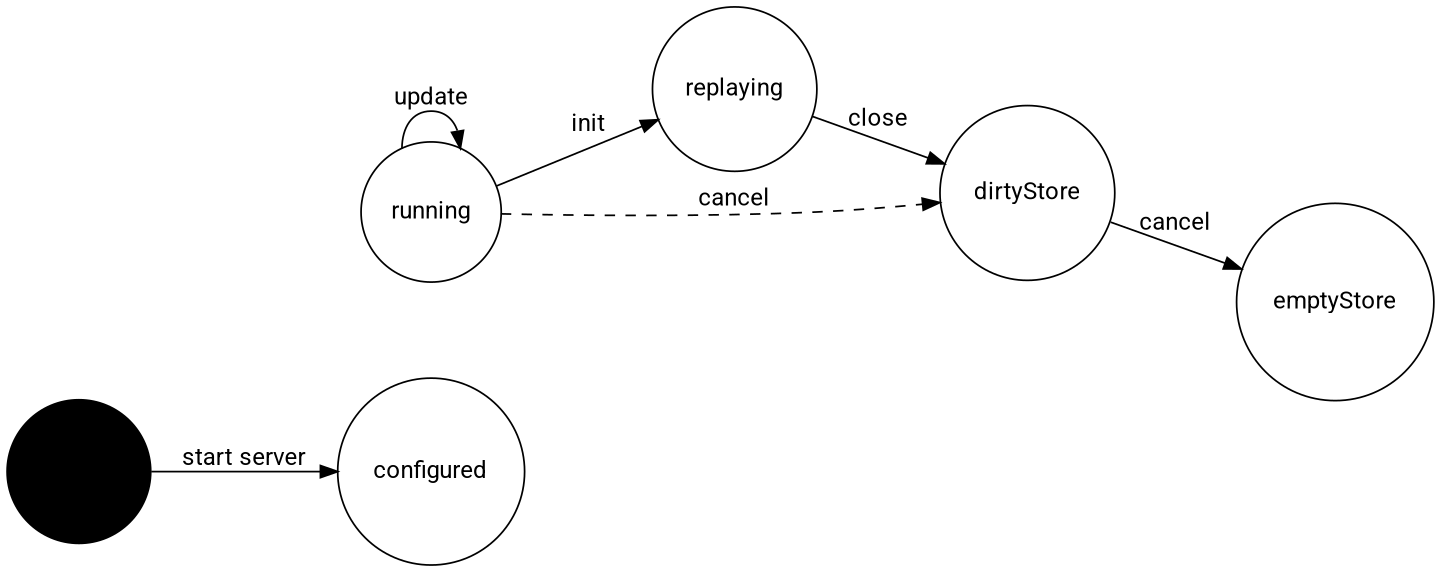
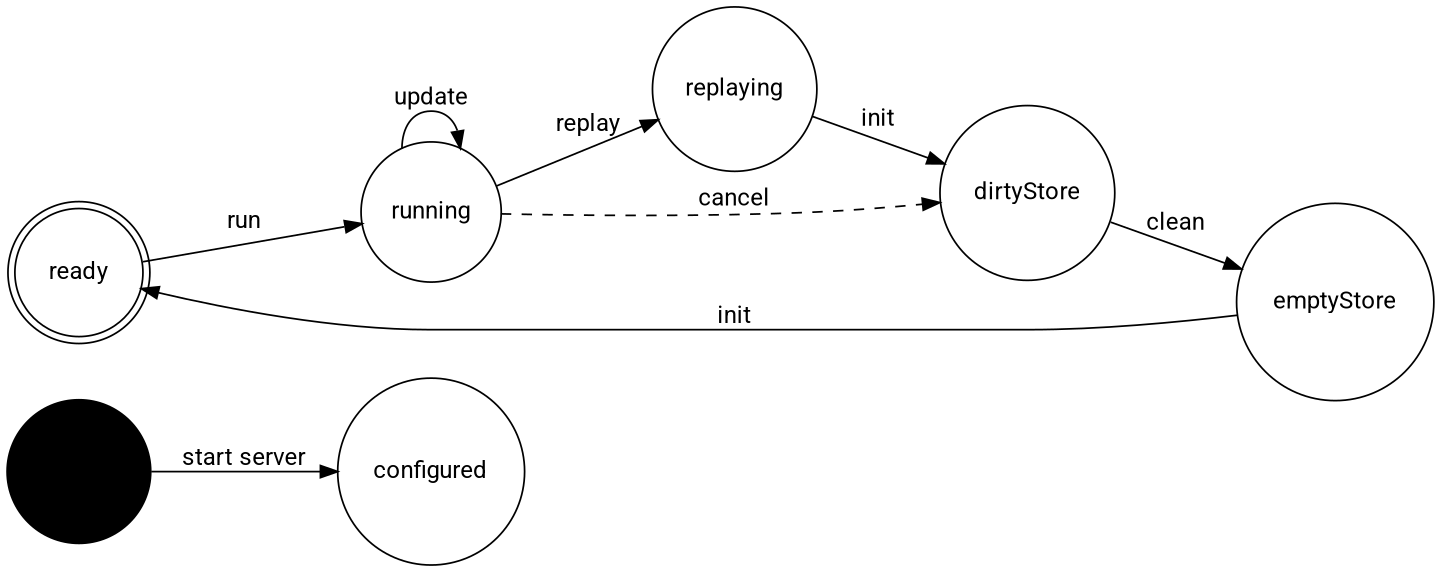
(878, 119) -> (878, 119)
(589, 125) -> (589, 125)
(1176, 223) -> (1176, 223)
none -> (79, 273)
